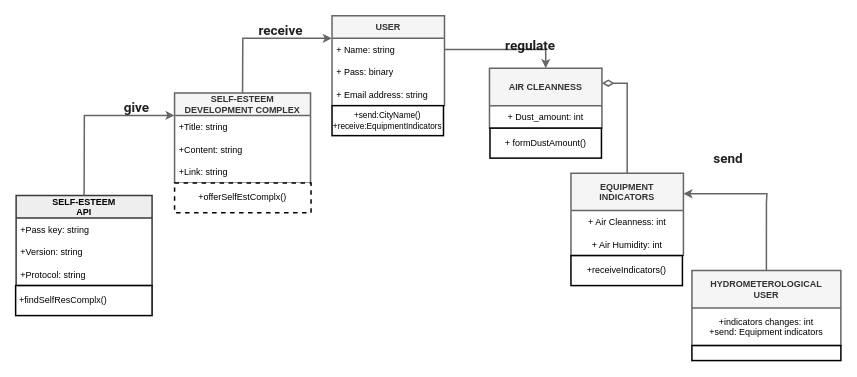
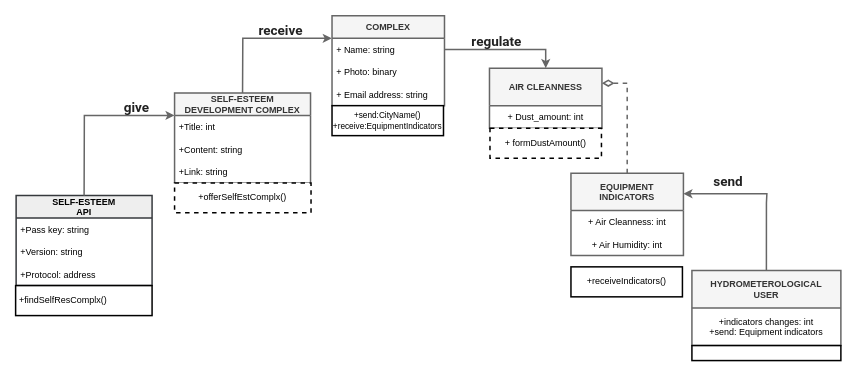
(388, 27) -> (388, 27)
(531, 45) -> (497, 41)
(367, 72) -> (369, 72)
(627, 121) -> (627, 121)
(208, 127) -> (201, 127)
(546, 143) -> (546, 143)
(729, 159) -> (729, 181)
(627, 270) -> (627, 282)
(58, 275) -> (62, 275)
